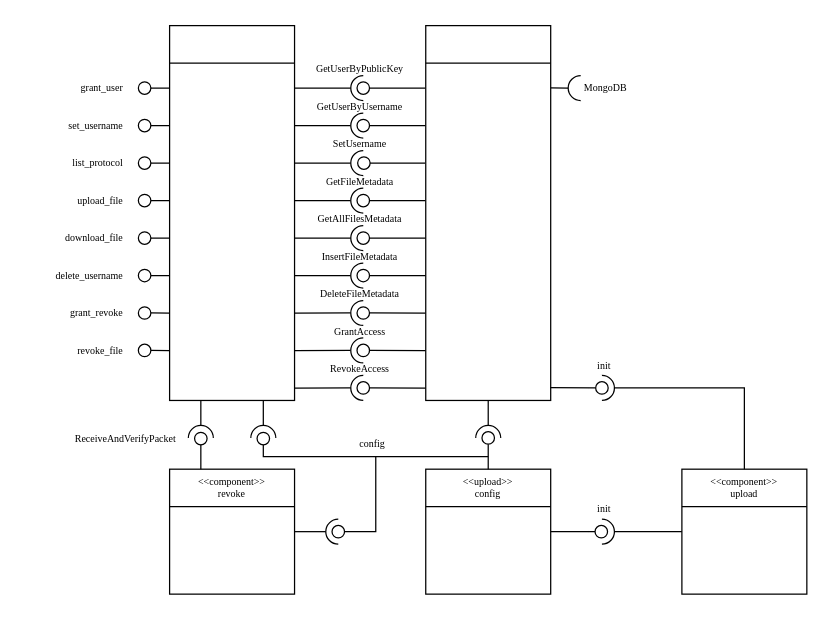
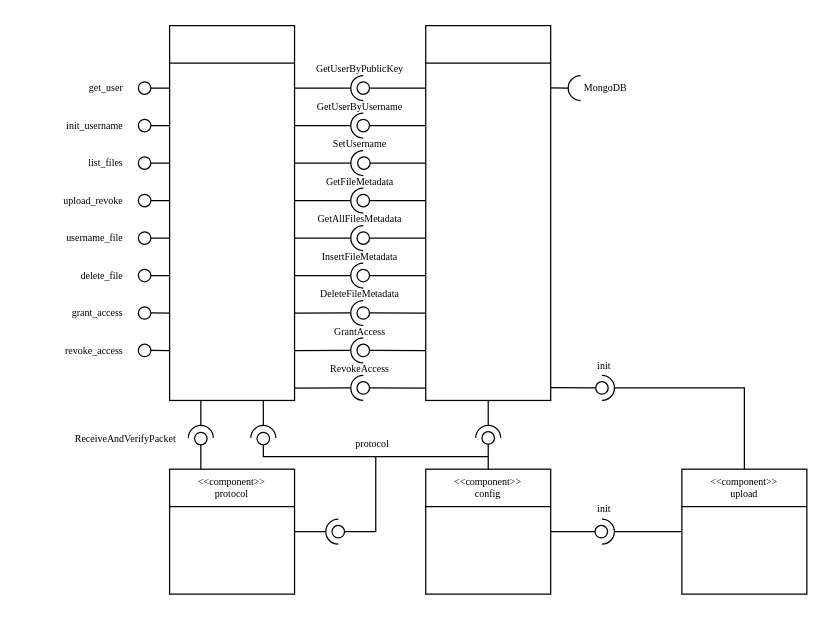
(95, 88) -> (101, 88)
(90, 126) -> (89, 126)
(91, 163) -> (100, 163)
(96, 201) -> (88, 201)
(91, 238) -> (89, 238)
(82, 276) -> (96, 276)
(90, 313) -> (90, 313)
(95, 351) -> (87, 351)
(373, 444) -> (373, 444)
(232, 488) -> (232, 488)
(488, 488) -> (488, 488)
